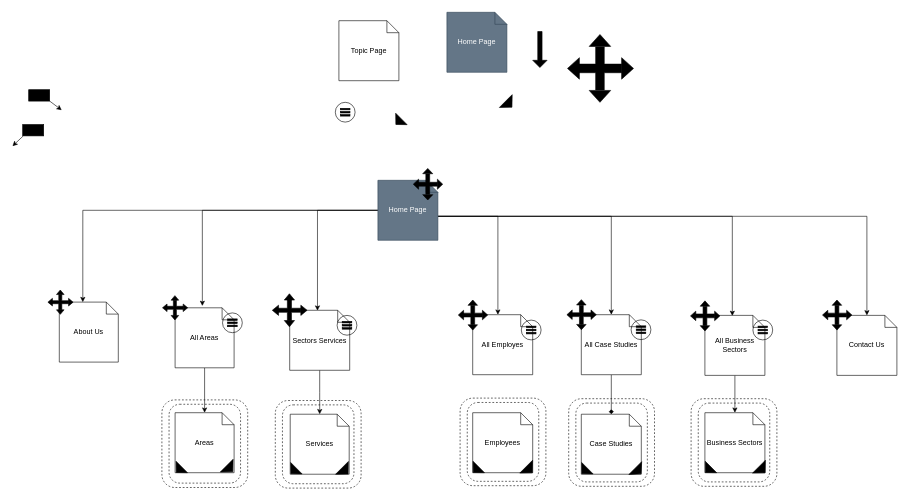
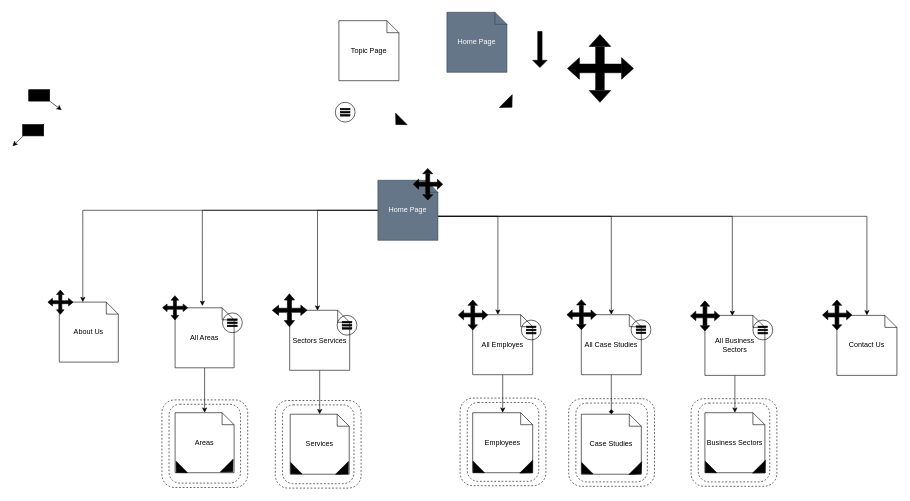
none -> (503, 407)
